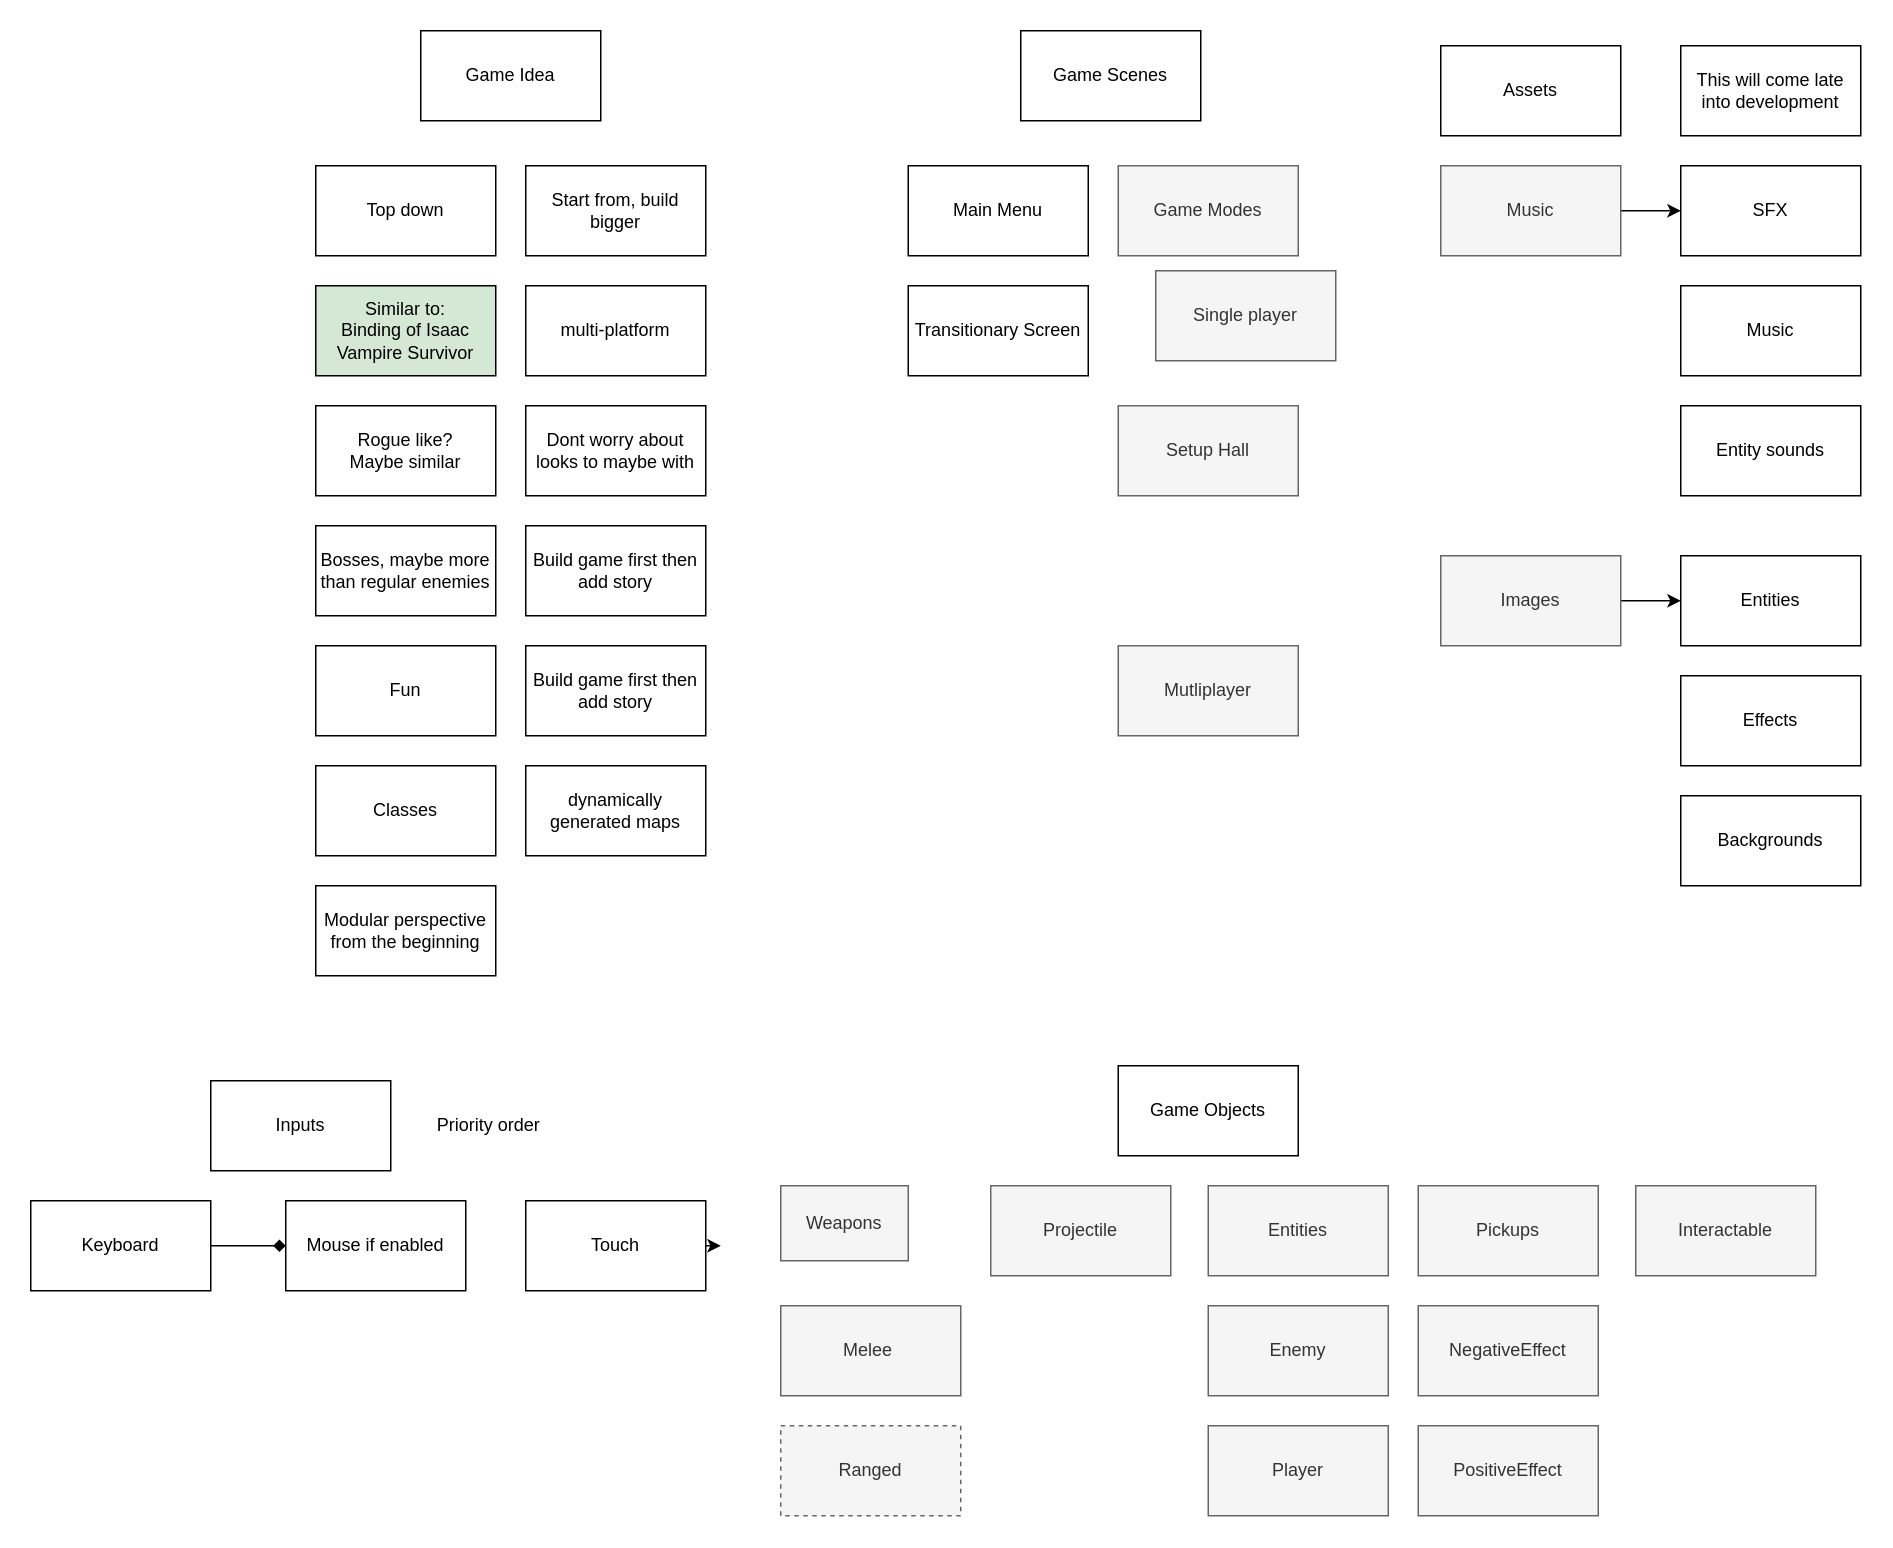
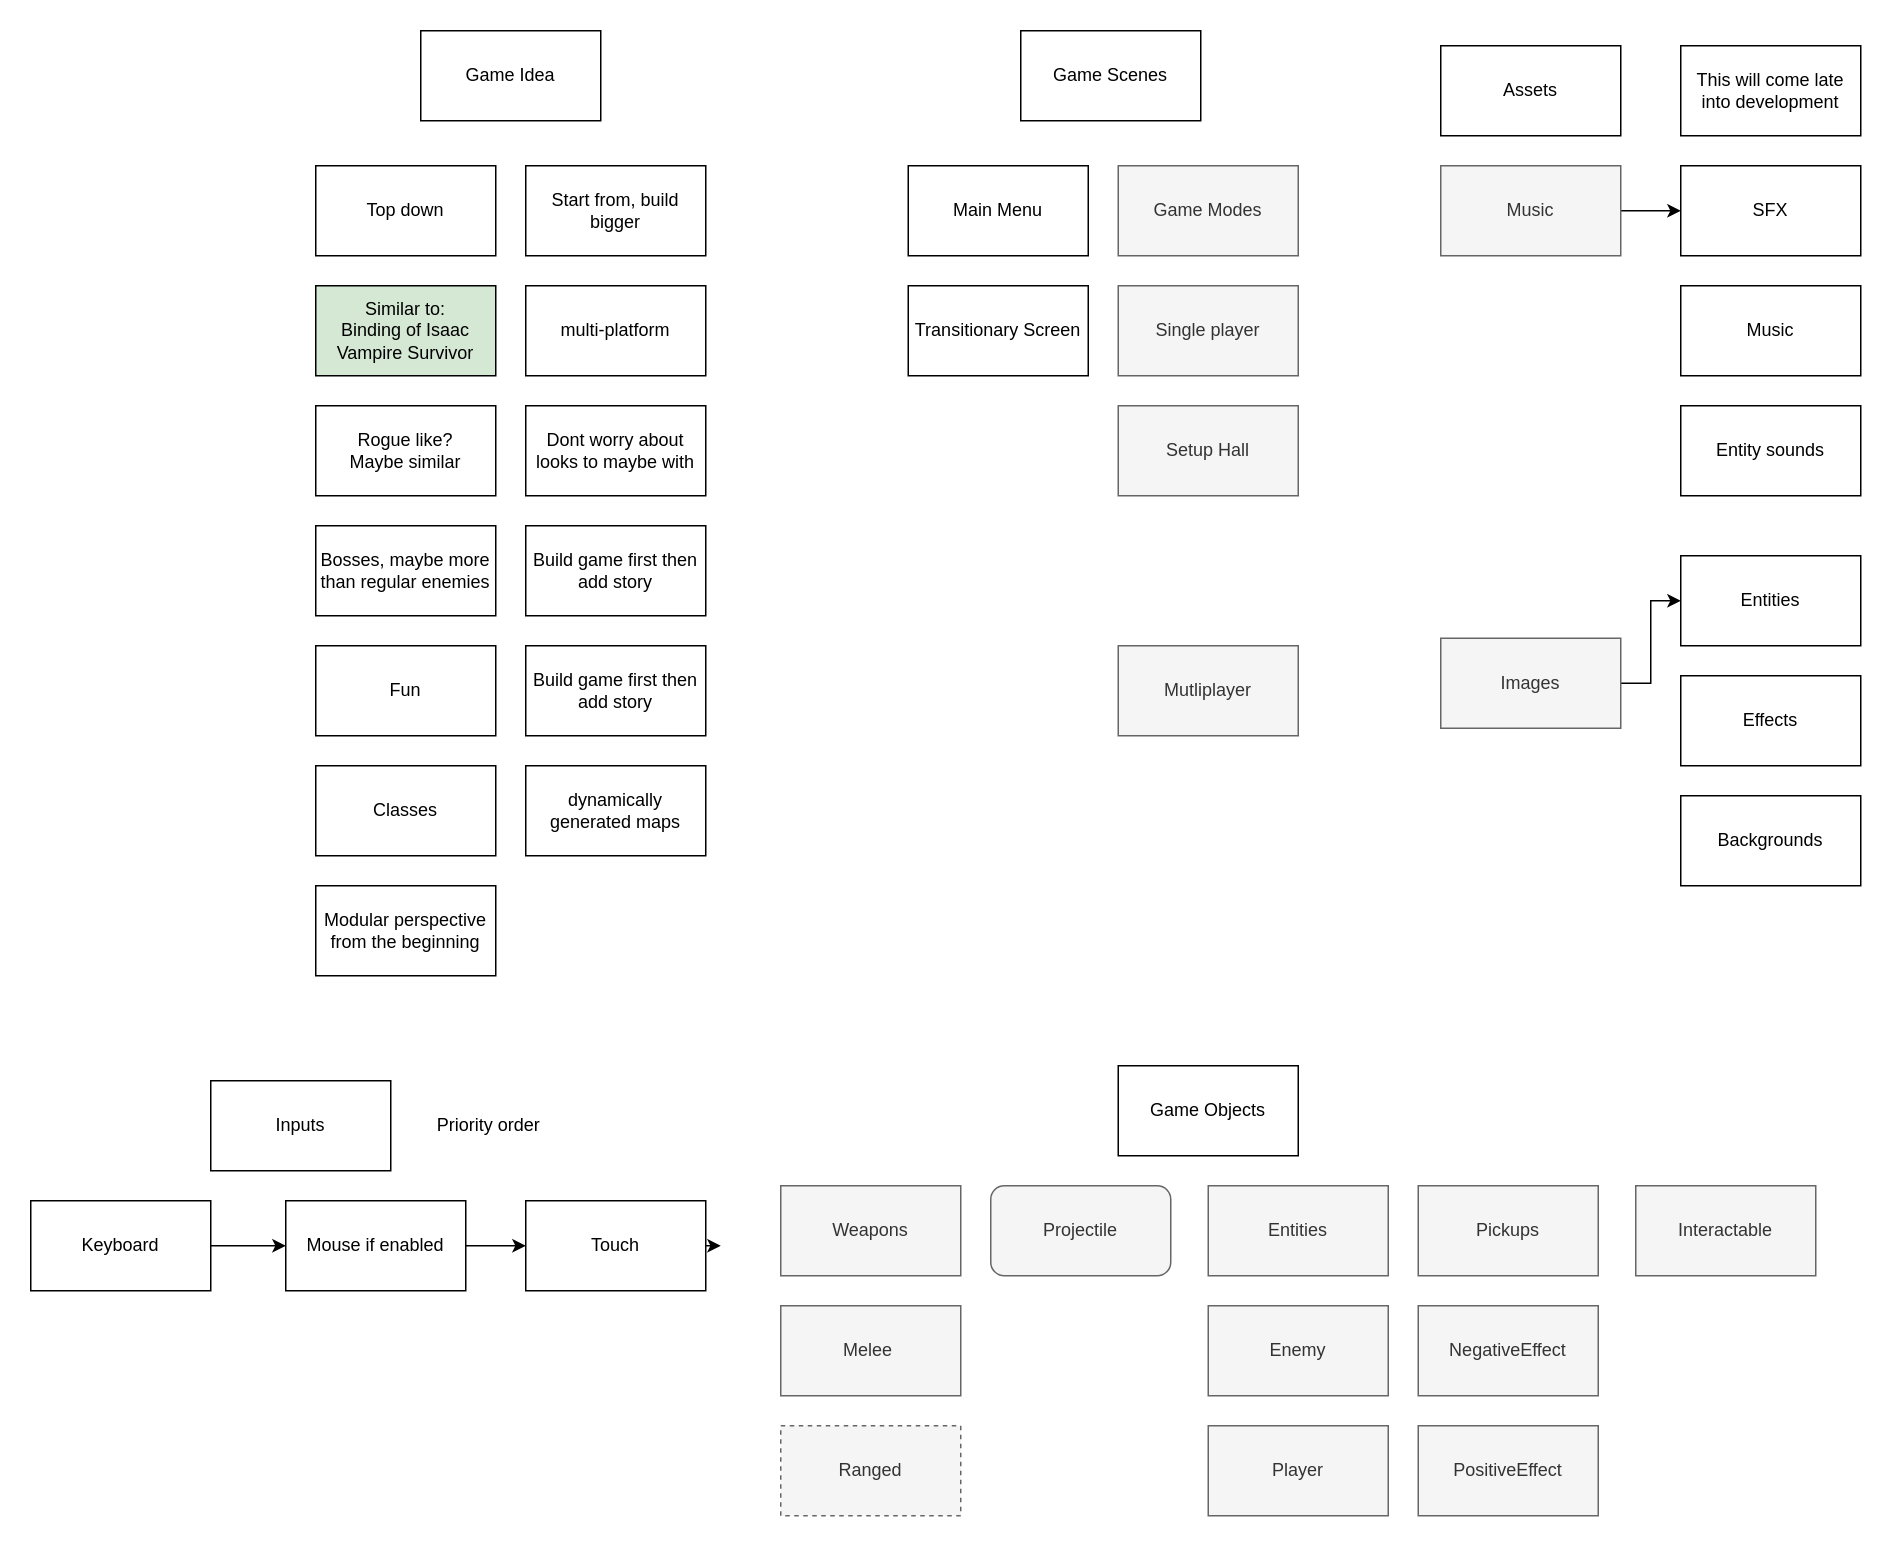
(1246, 316) -> (1208, 331)
(1531, 601) -> (1531, 683)
(845, 1223) -> (871, 1231)
(1081, 1231) -> (1081, 1231)
(273, 1246) -> (274, 1246)
none -> (491, 1246)
